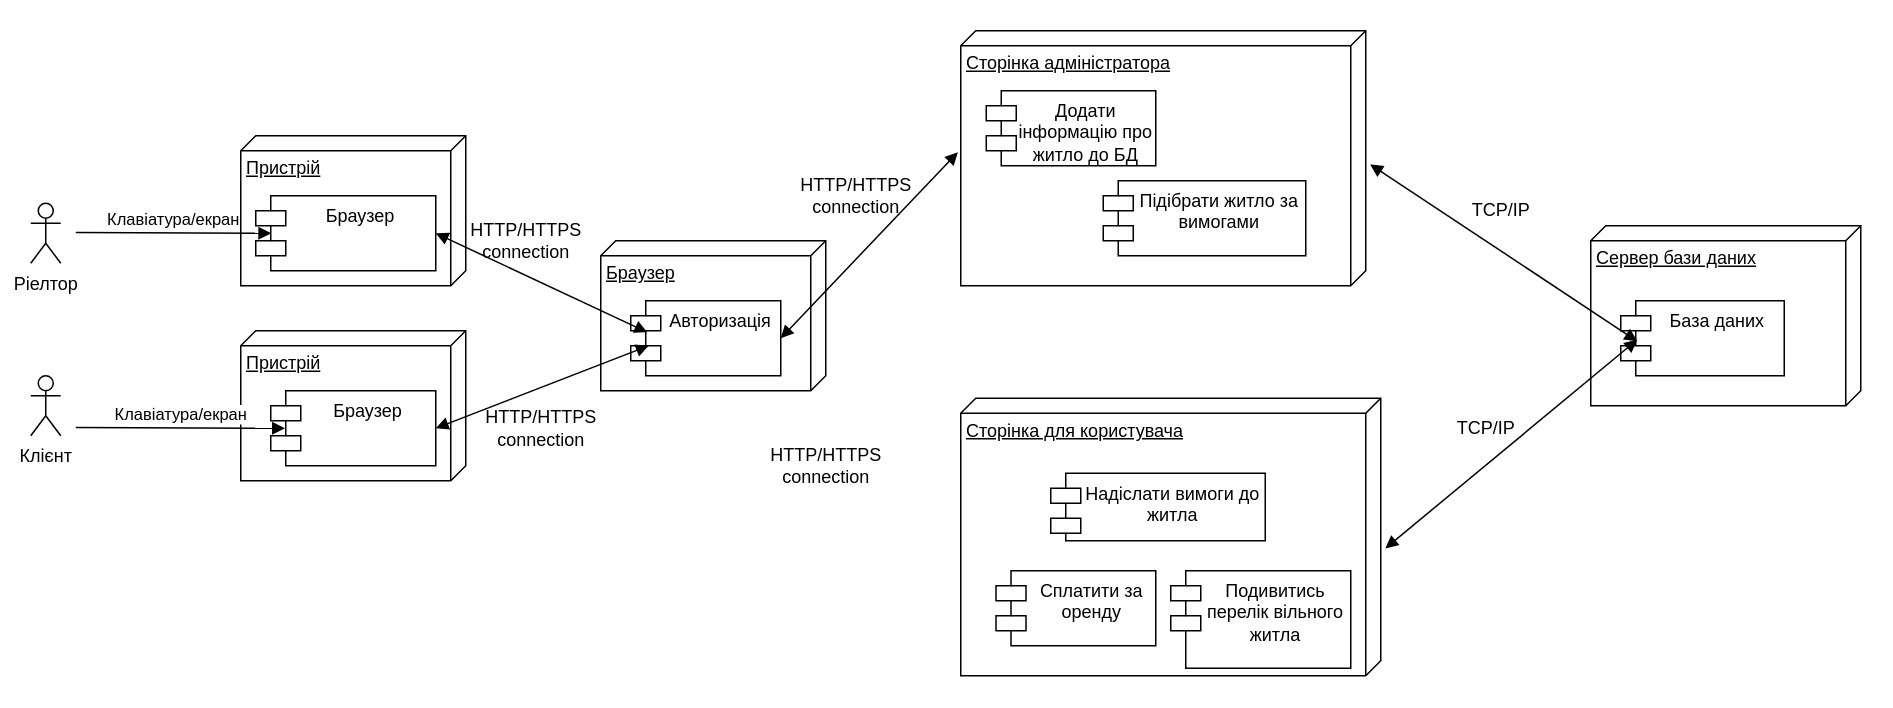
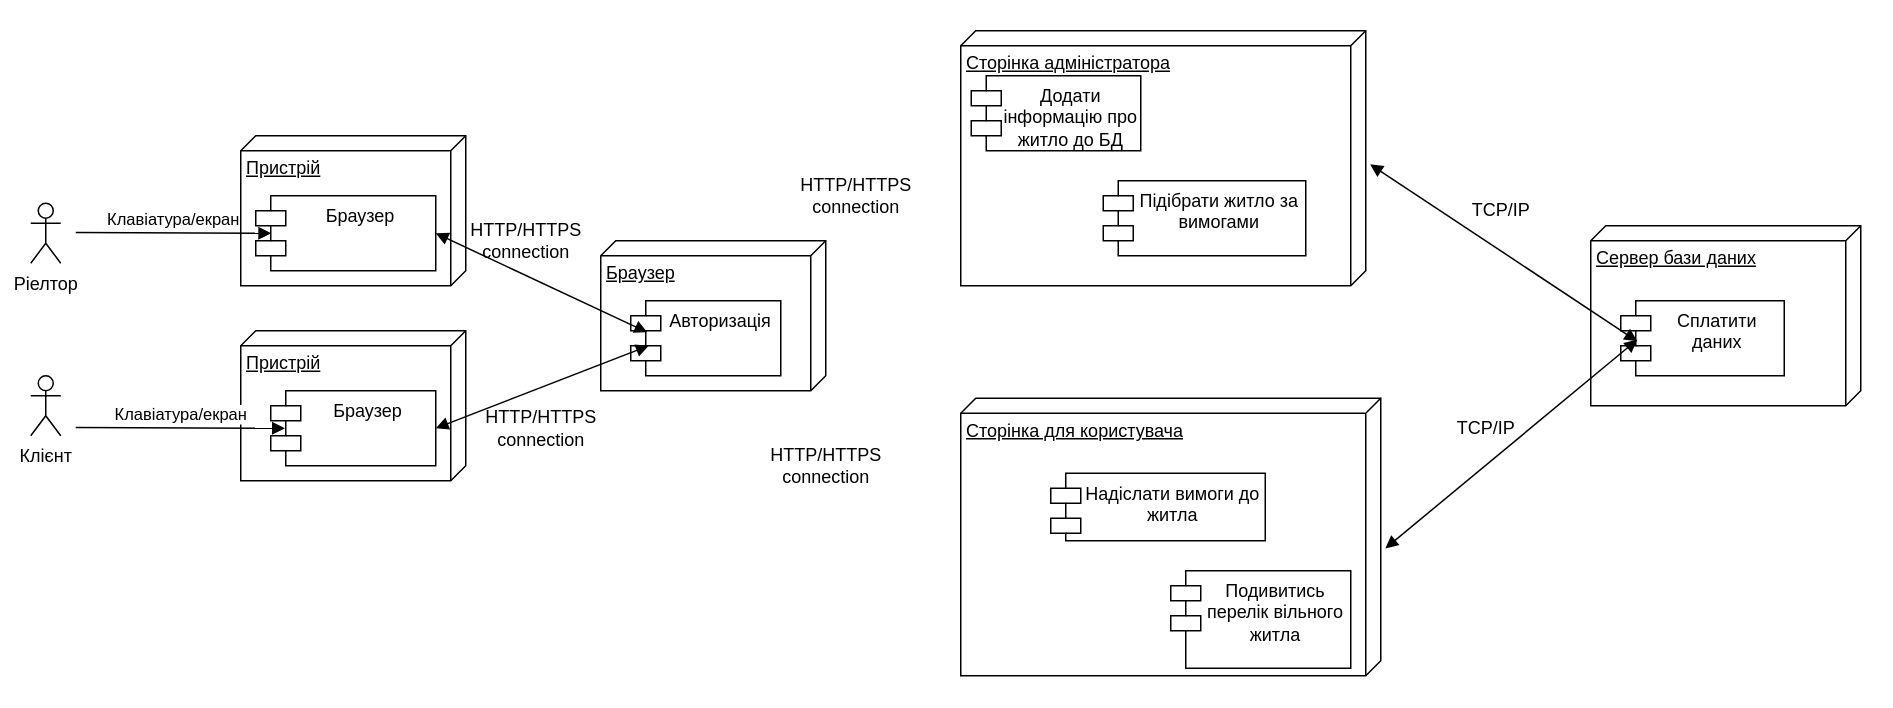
(1071, 128) -> (1056, 113)
(869, 245) -> none
(1718, 322) -> (1718, 333)
(1076, 608) -> none
